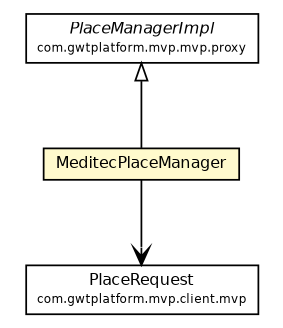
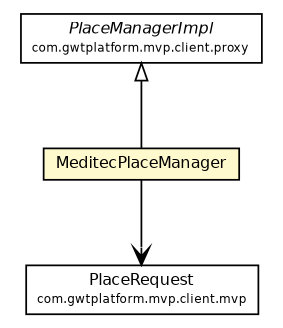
(142, 48) -> (141, 48)
